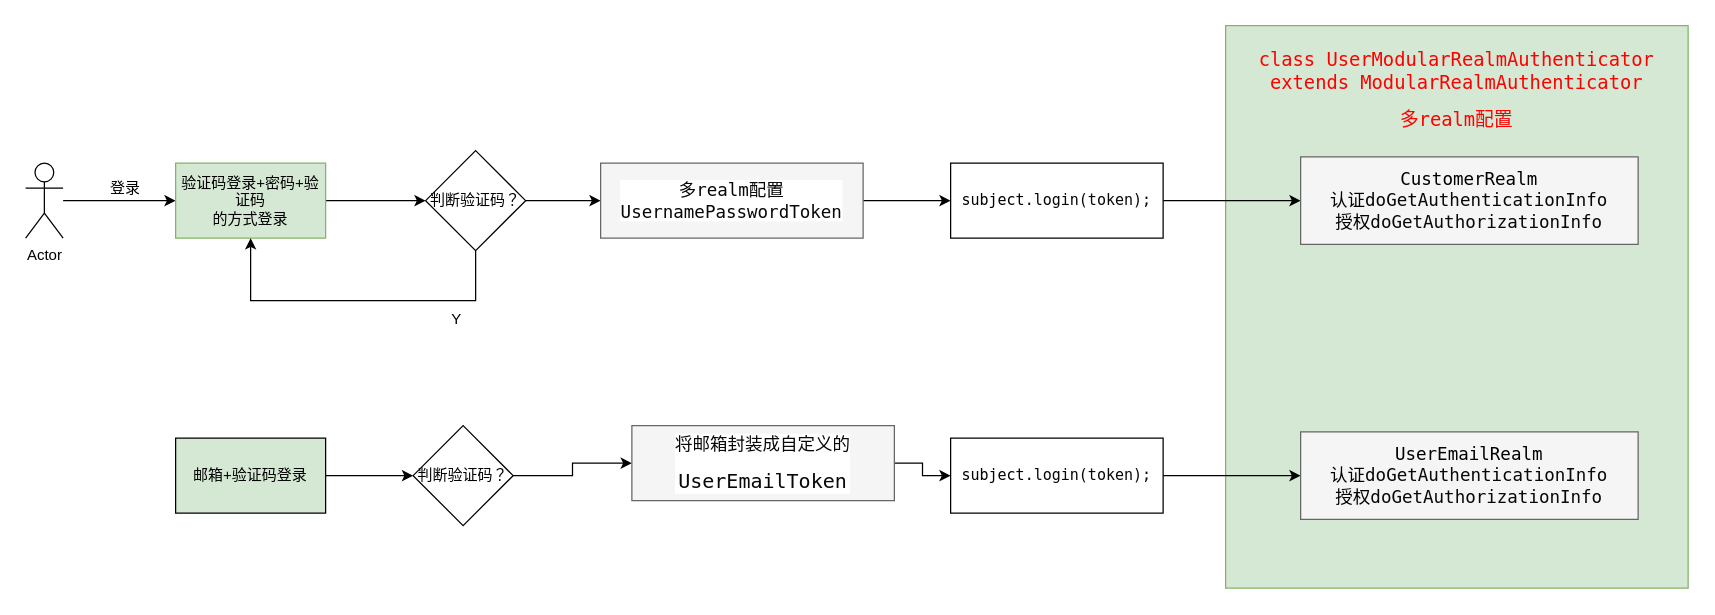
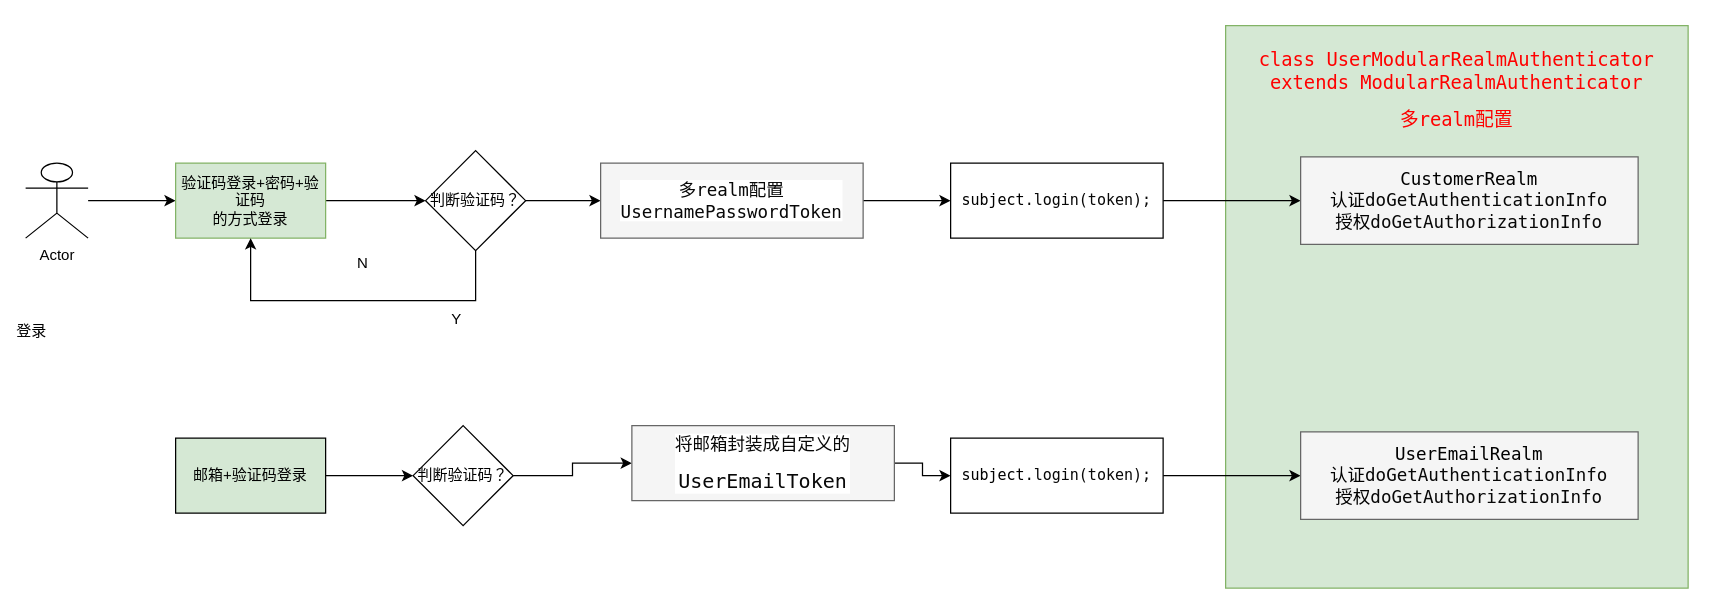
(126, 188) -> (32, 332)
(44, 201) -> (57, 201)
none -> (363, 263)
